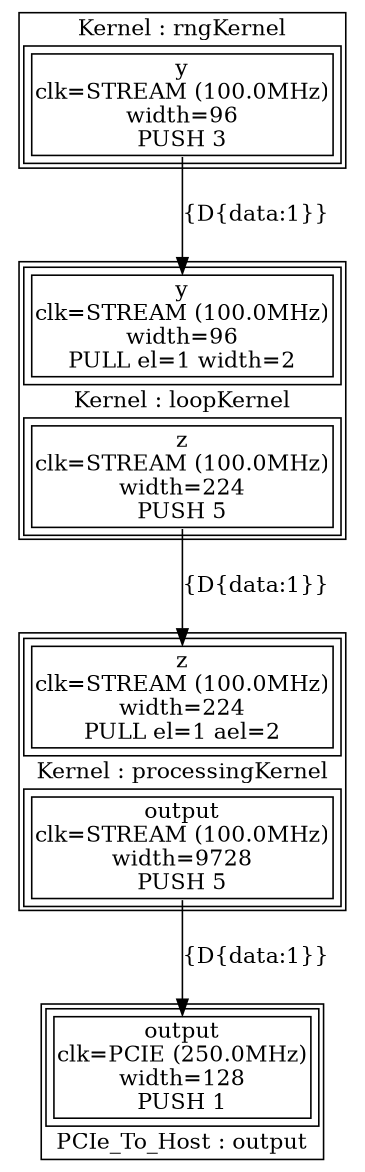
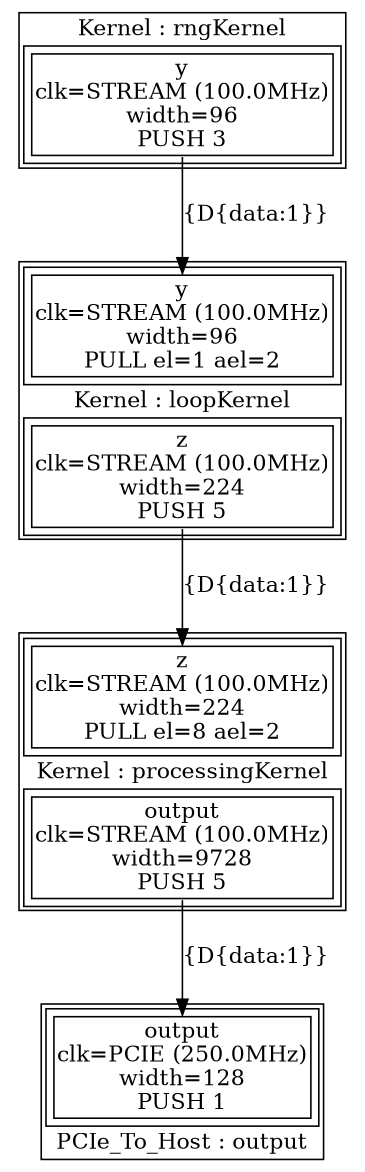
(182, 361) -> (182, 361)
(182, 732) -> (182, 732)
